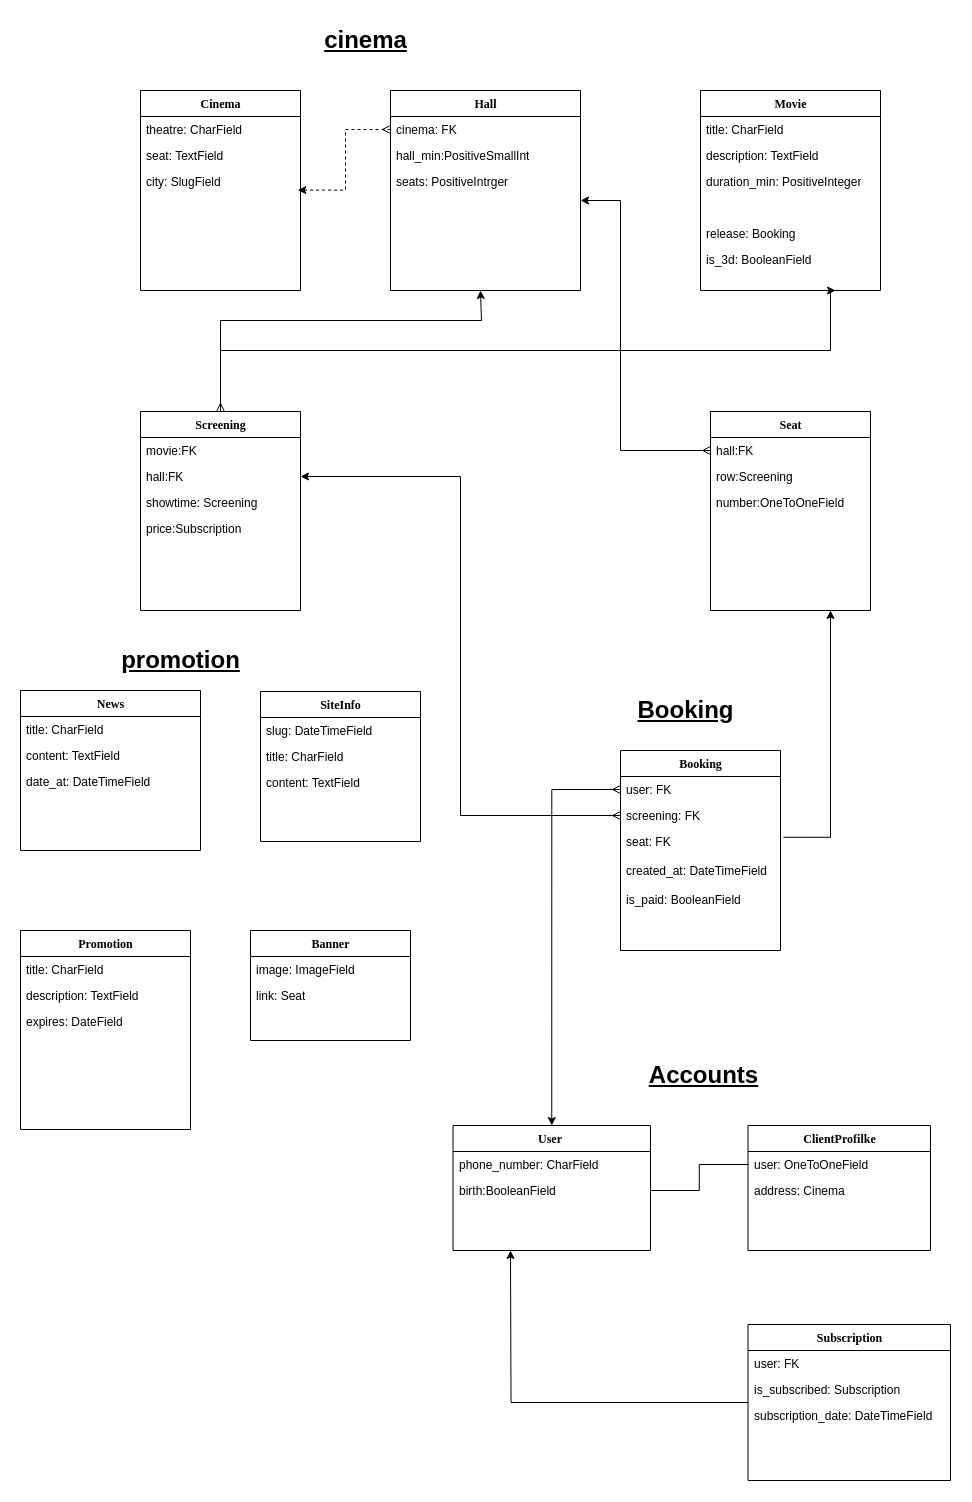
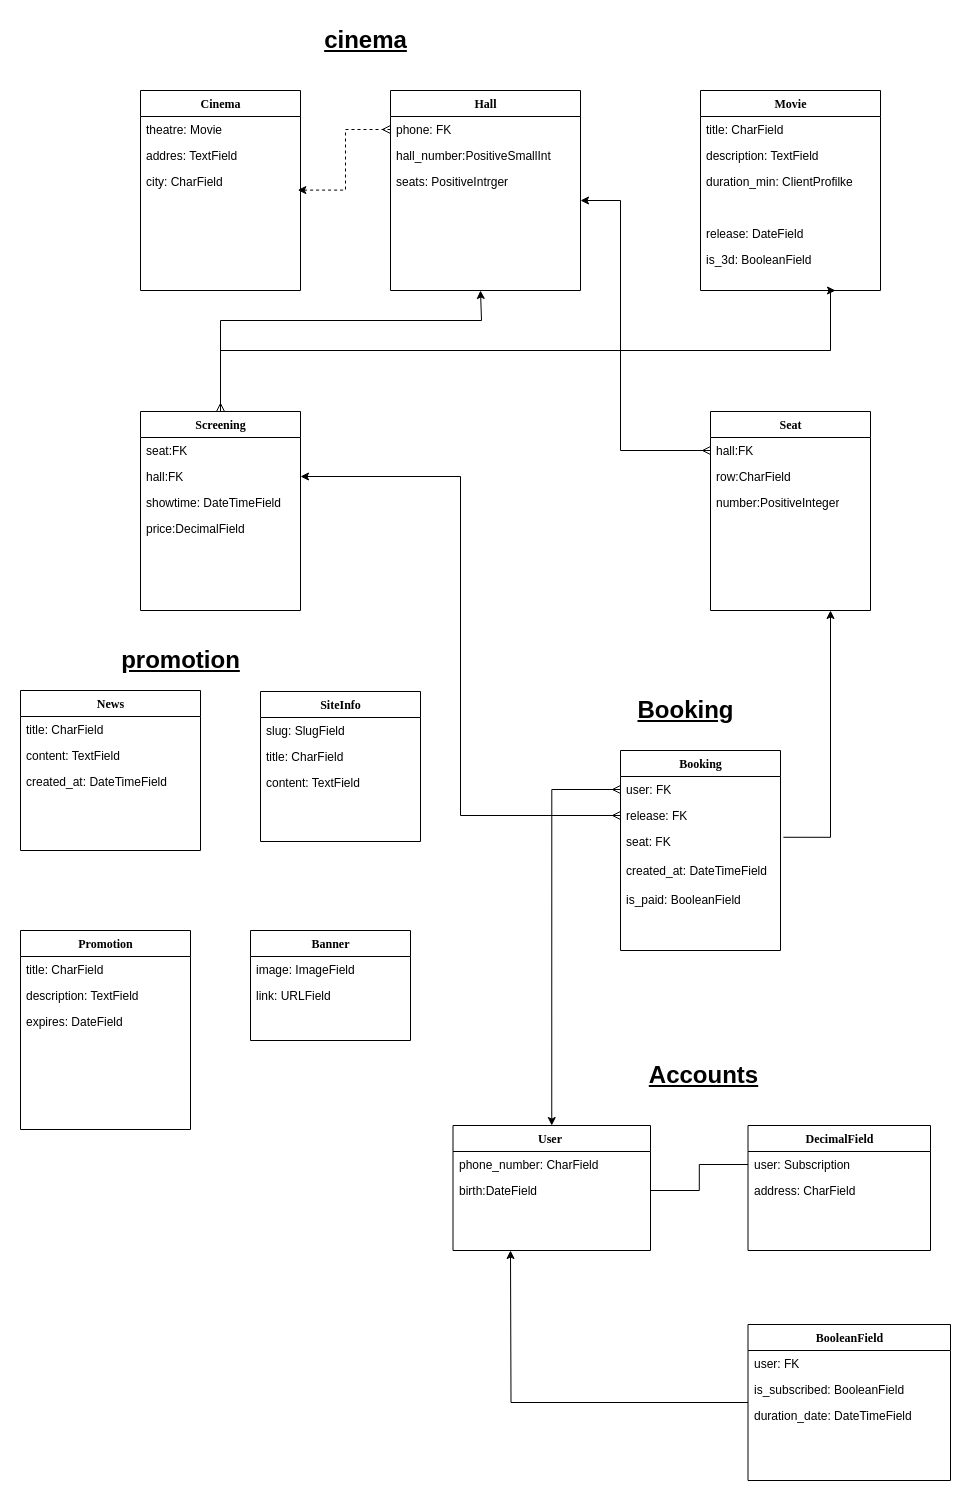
(201, 131) -> (189, 131)
(425, 131) -> (424, 131)
(191, 157) -> (197, 157)
(468, 157) -> (480, 157)
(188, 183) -> (189, 183)
(792, 190) -> (788, 183)
(754, 235) -> (759, 235)
(170, 452) -> (168, 452)
(757, 478) -> (756, 478)
(204, 504) -> (214, 504)
(779, 504) -> (786, 504)
(201, 530) -> (198, 530)
(321, 732) -> (308, 732)
(93, 783) -> (103, 783)
(666, 817) -> (659, 817)
(284, 997) -> (294, 997)
(840, 1140) -> (840, 1140)
(812, 1166) -> (809, 1166)
(512, 1192) -> (504, 1192)
(800, 1192) -> (809, 1192)
(850, 1339) -> (850, 1339)
(836, 1391) -> (834, 1391)
(851, 1424) -> (839, 1417)
